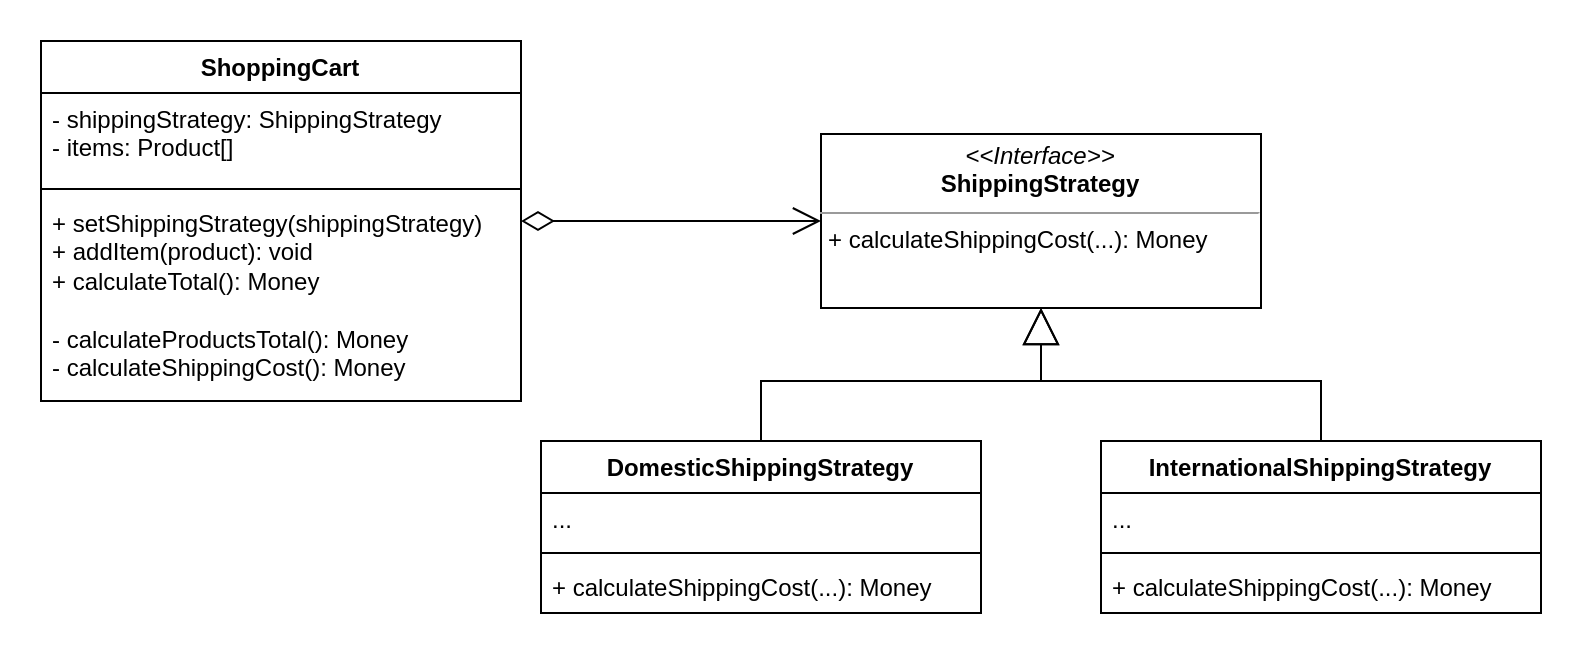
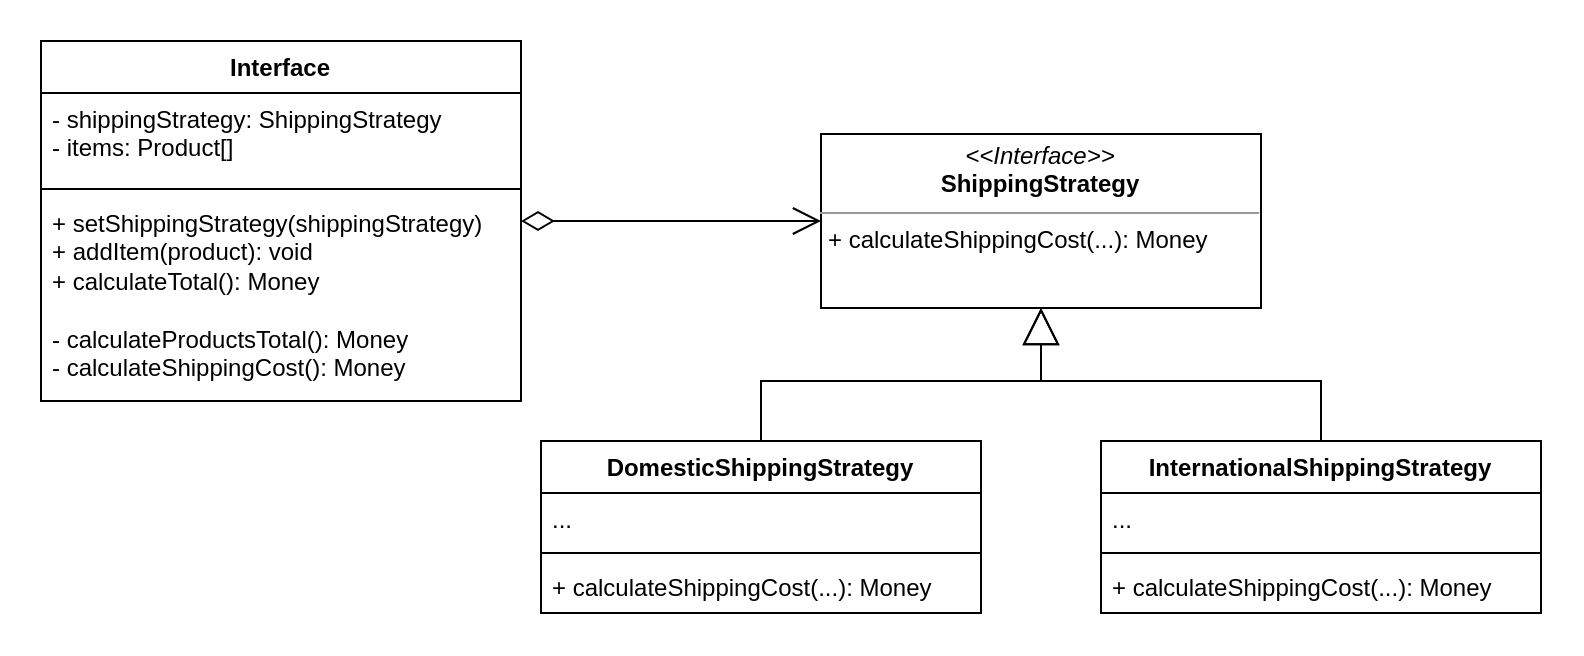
(281, 69) -> (281, 69)
